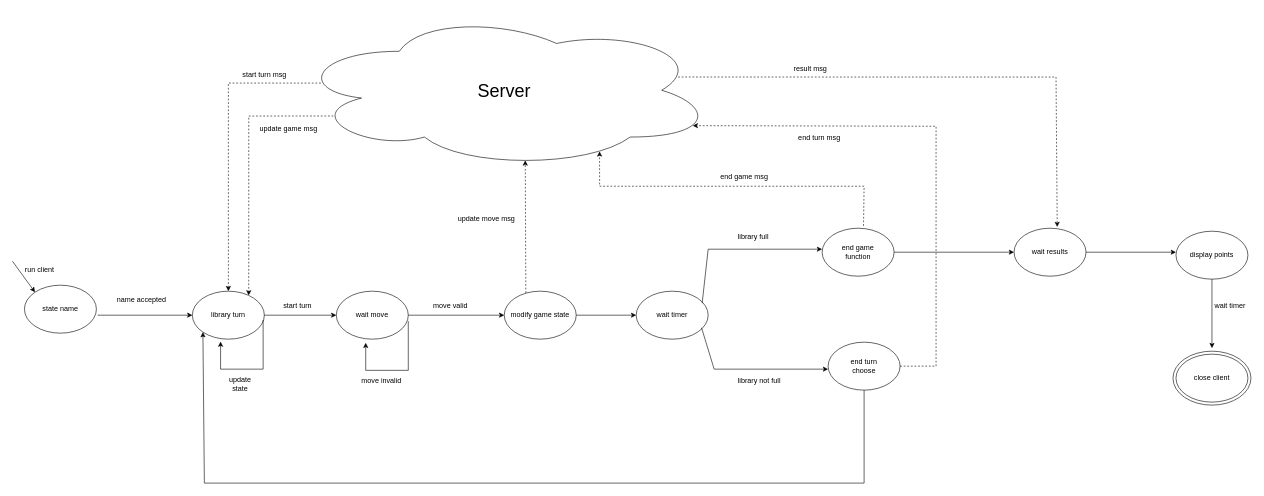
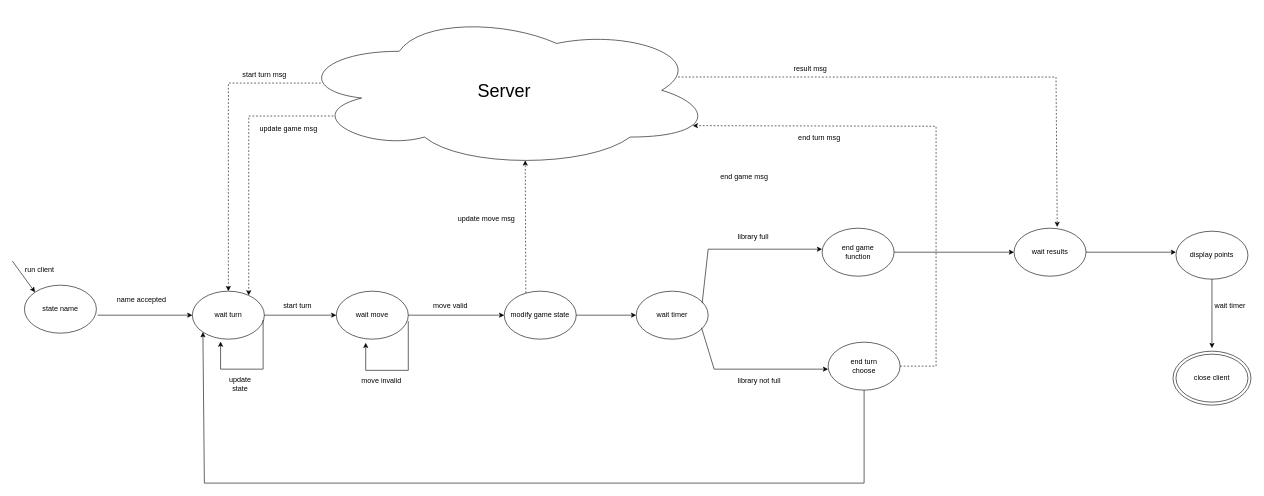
(600, 170) -> none
(228, 315) -> (228, 315)
